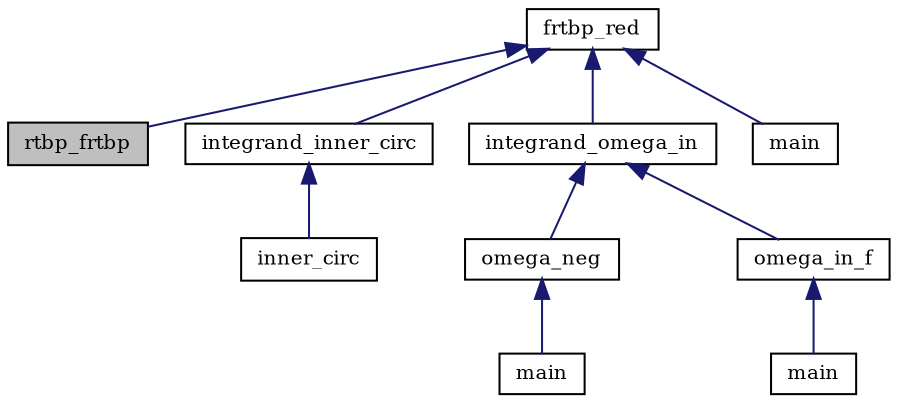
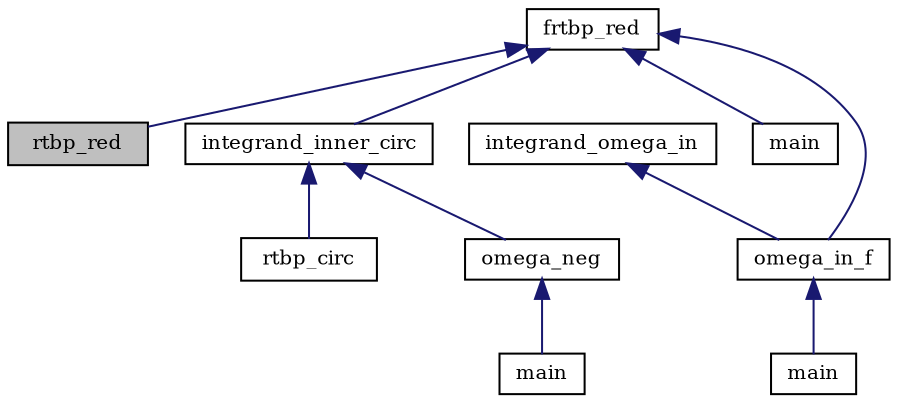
(593, 97) -> (831, 96)
(78, 144) -> (78, 144)
(563, 211) -> (435, 206)
(309, 259) -> (309, 259)
